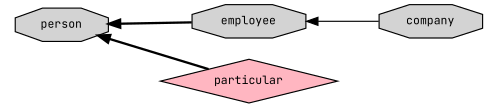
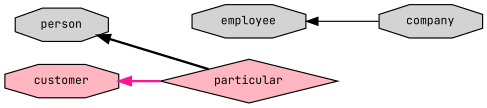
(156, 23) -> none
none -> (62, 81)
